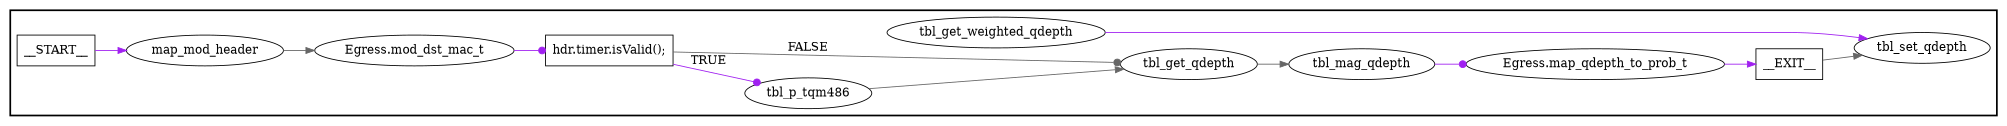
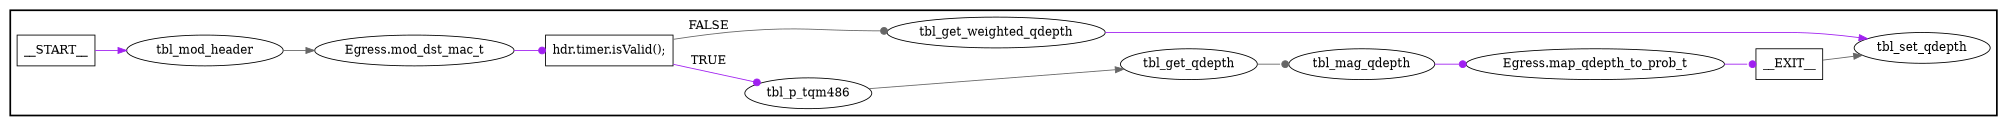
(205, 50) -> (205, 50)
(893, 57) -> (777, 29)
(1269, 64) -> (1269, 64)
(1736, 64) -> (1736, 64)
